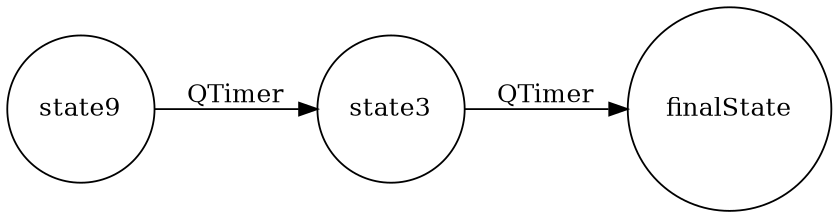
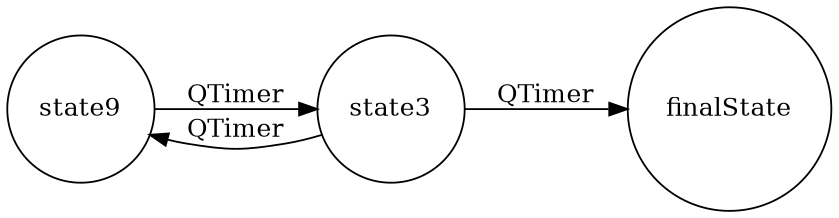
none -> (245, 149)
